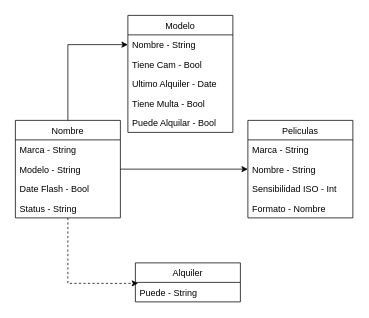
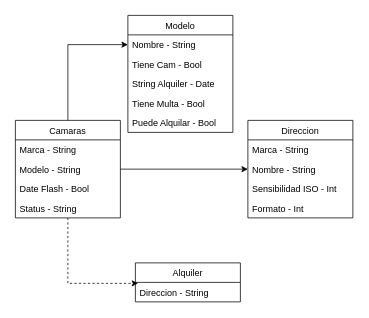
(178, 84) -> (179, 84)
(68, 131) -> (68, 131)
(300, 131) -> (300, 131)
(290, 209) -> (282, 209)
(171, 293) -> (179, 293)
